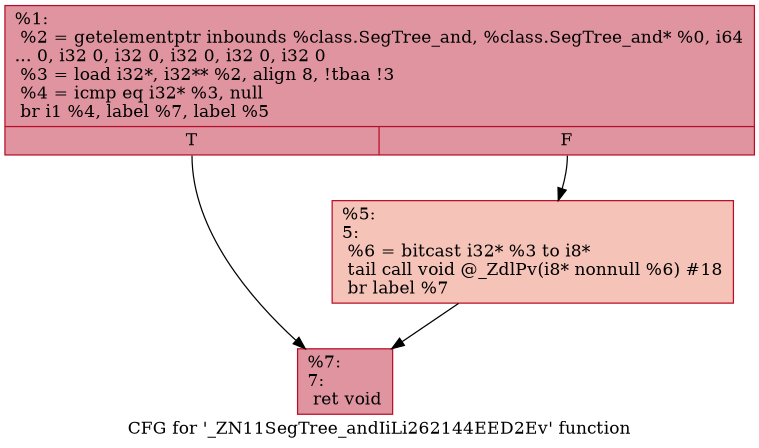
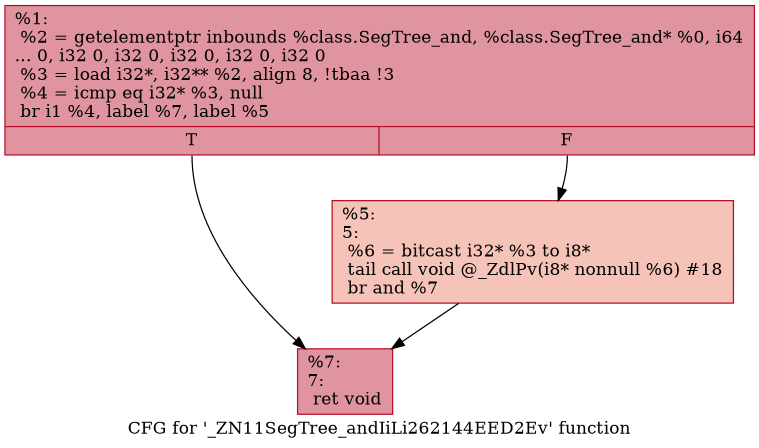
(396, 288) -> (391, 288)
